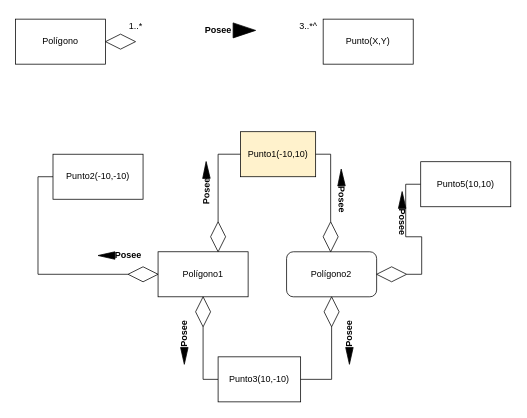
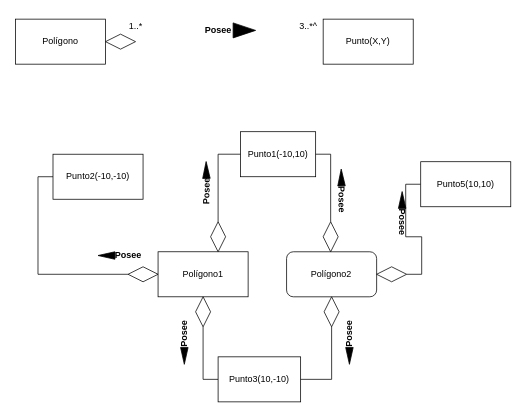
(278, 154) -> (278, 154)
